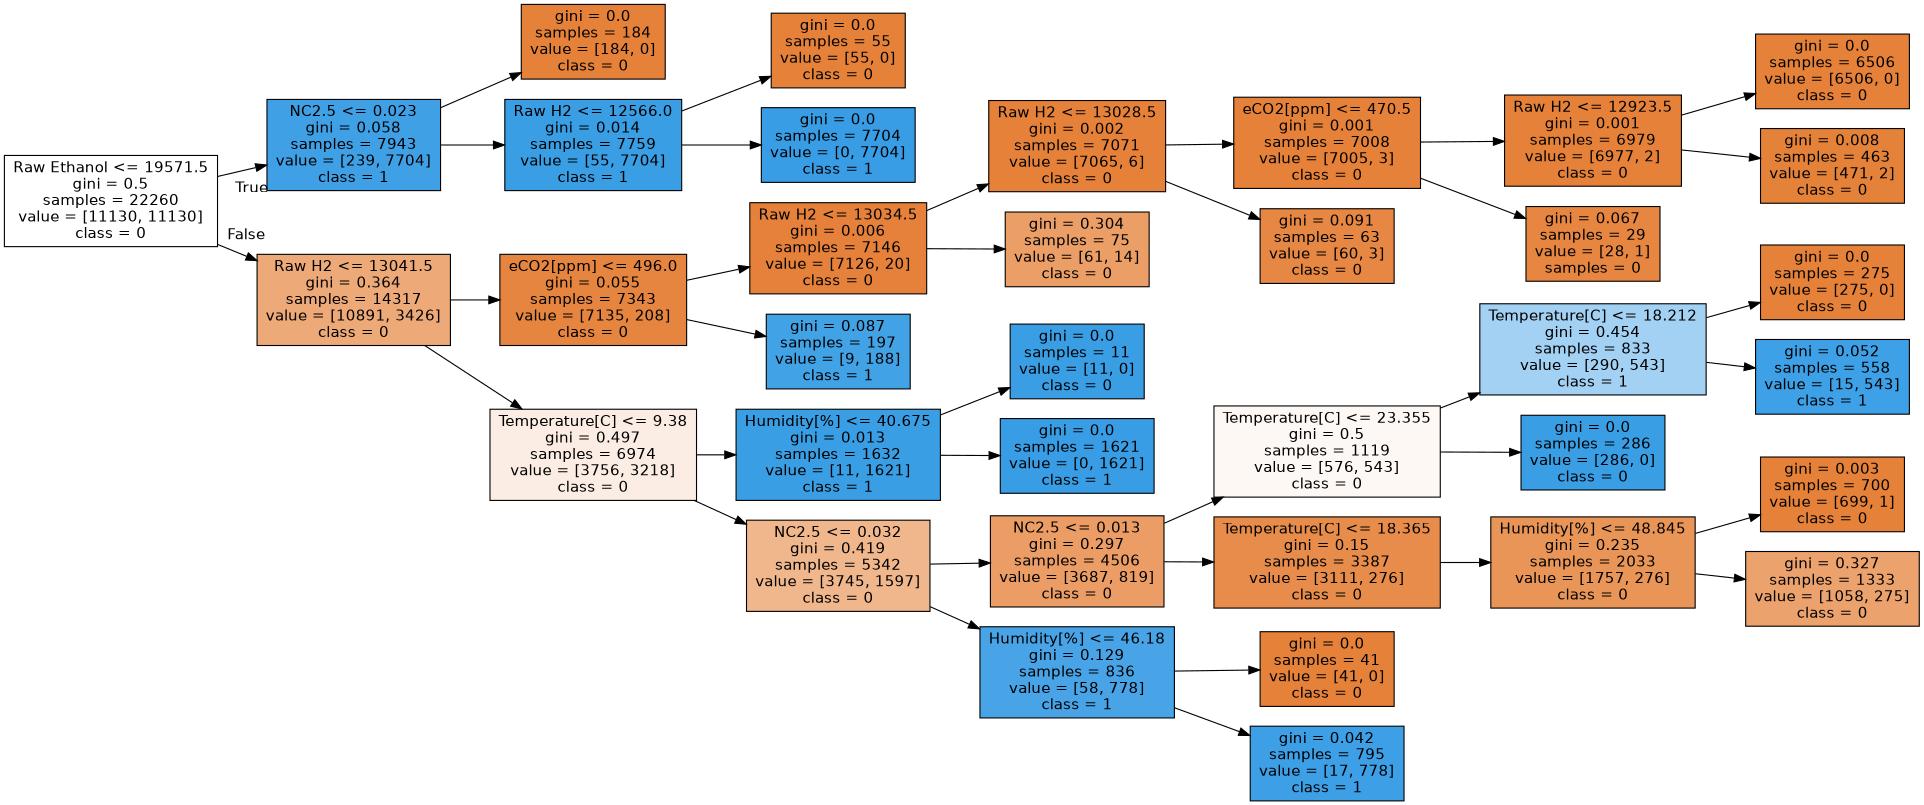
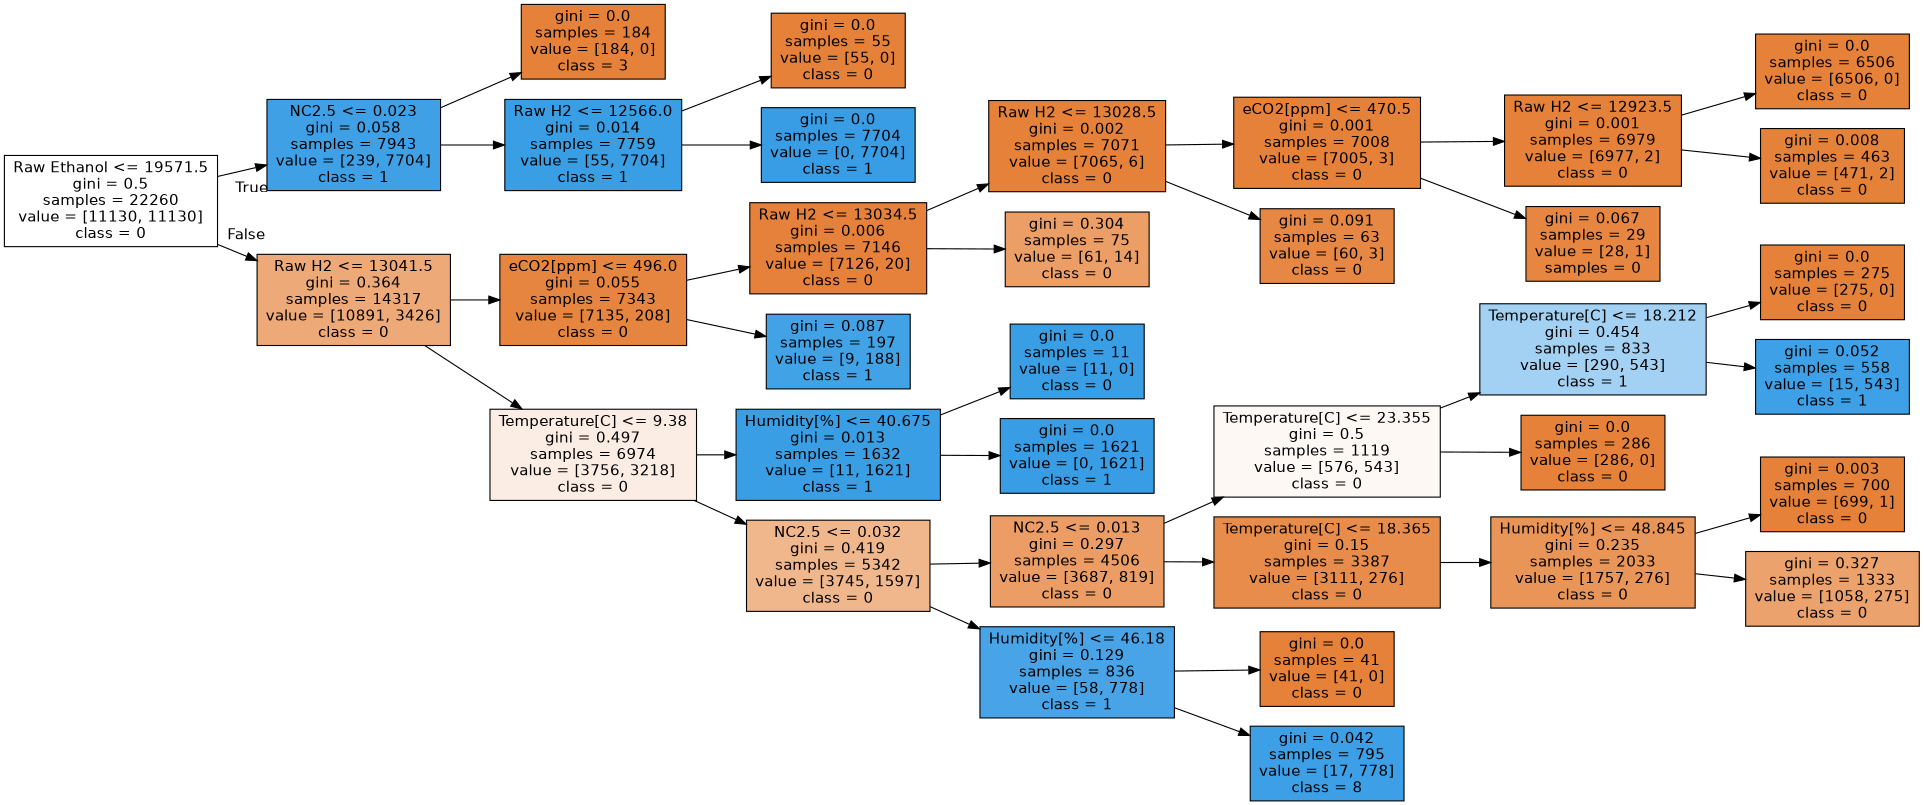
(593, 42) -> (593, 42)
(1593, 453) -> (1593, 453)
(1327, 764) -> (1327, 764)
